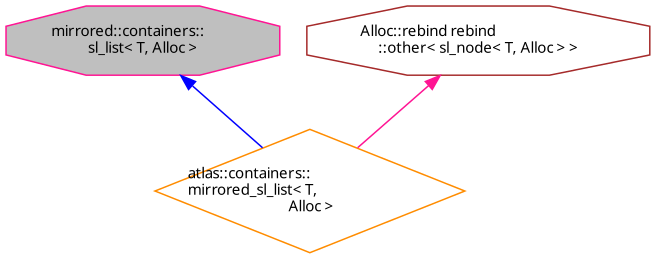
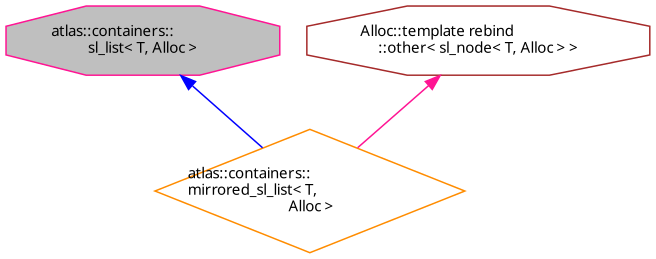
(143, 41) -> (143, 41)
(478, 41) -> (478, 41)
